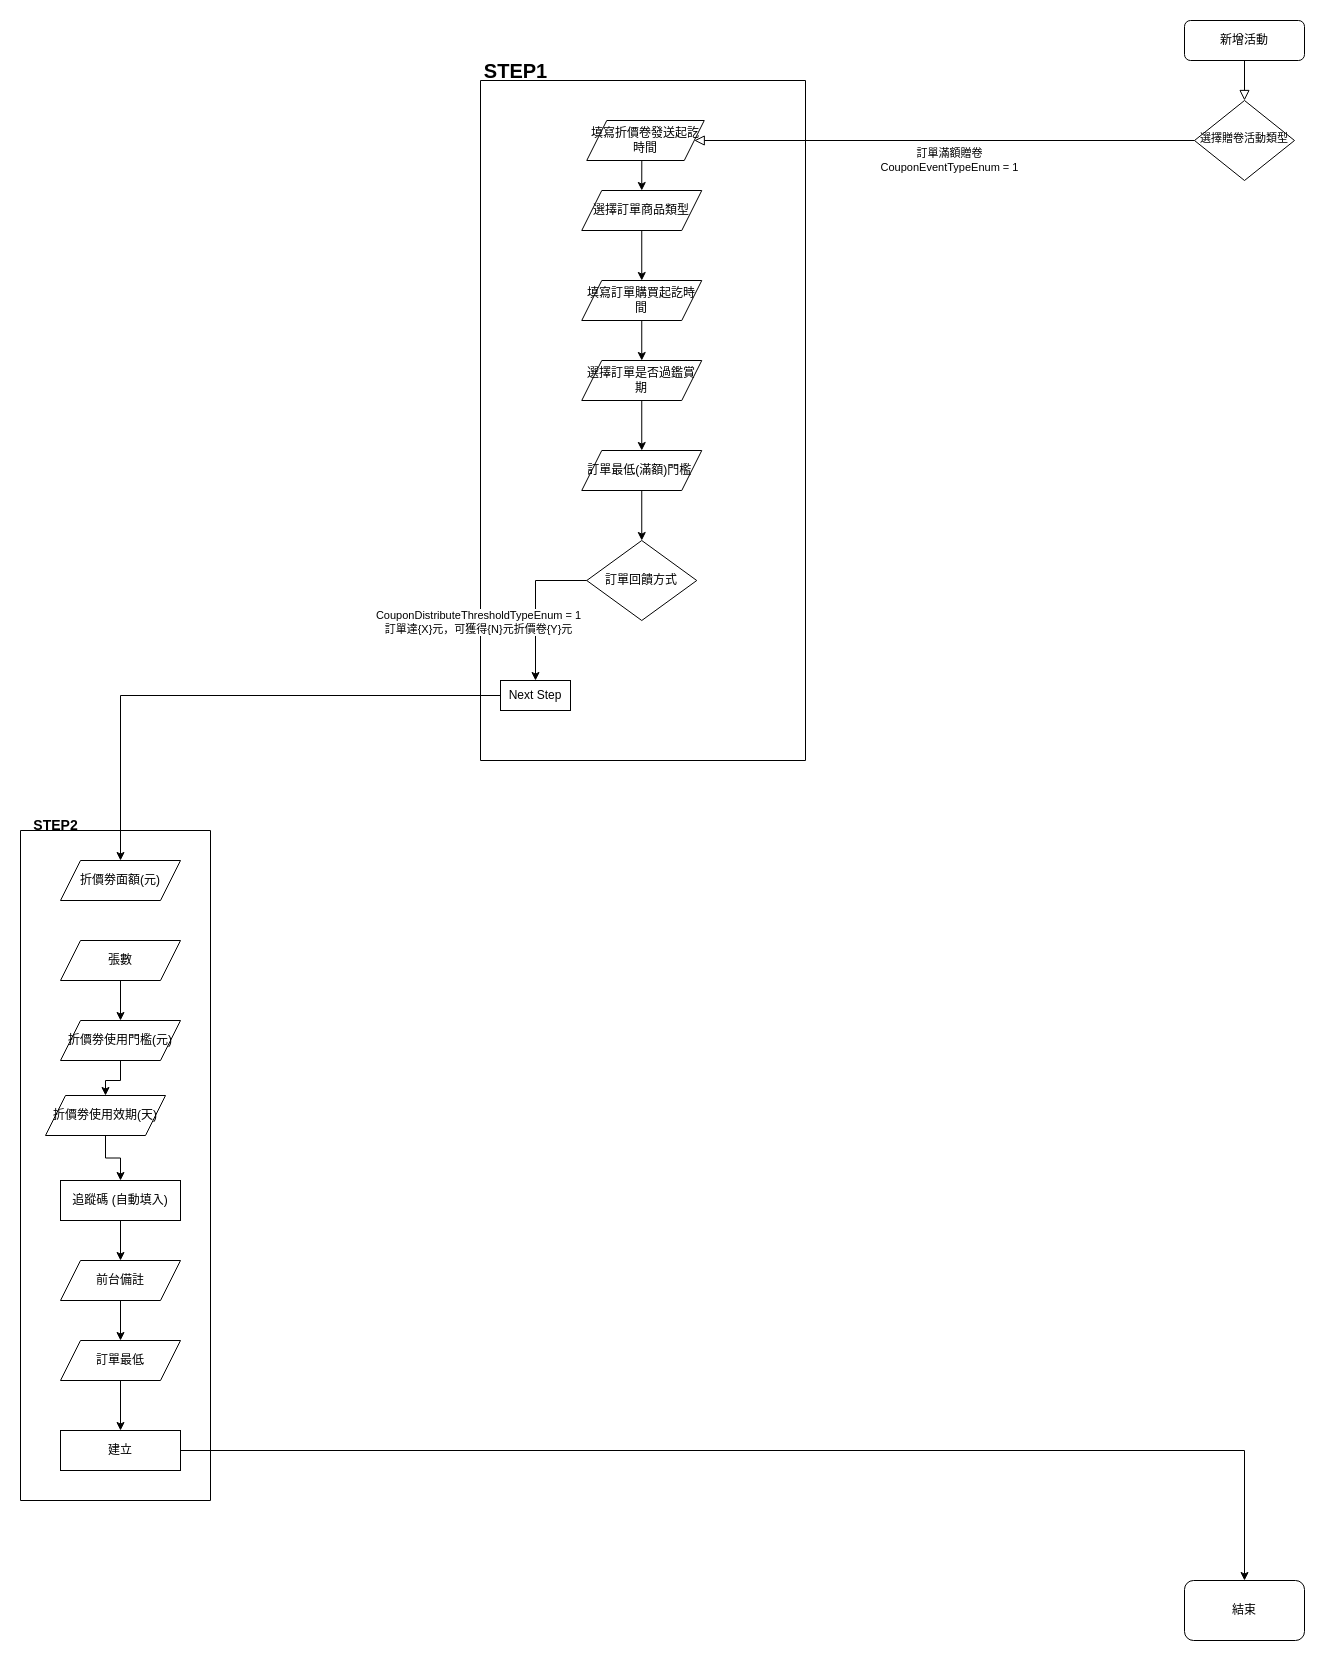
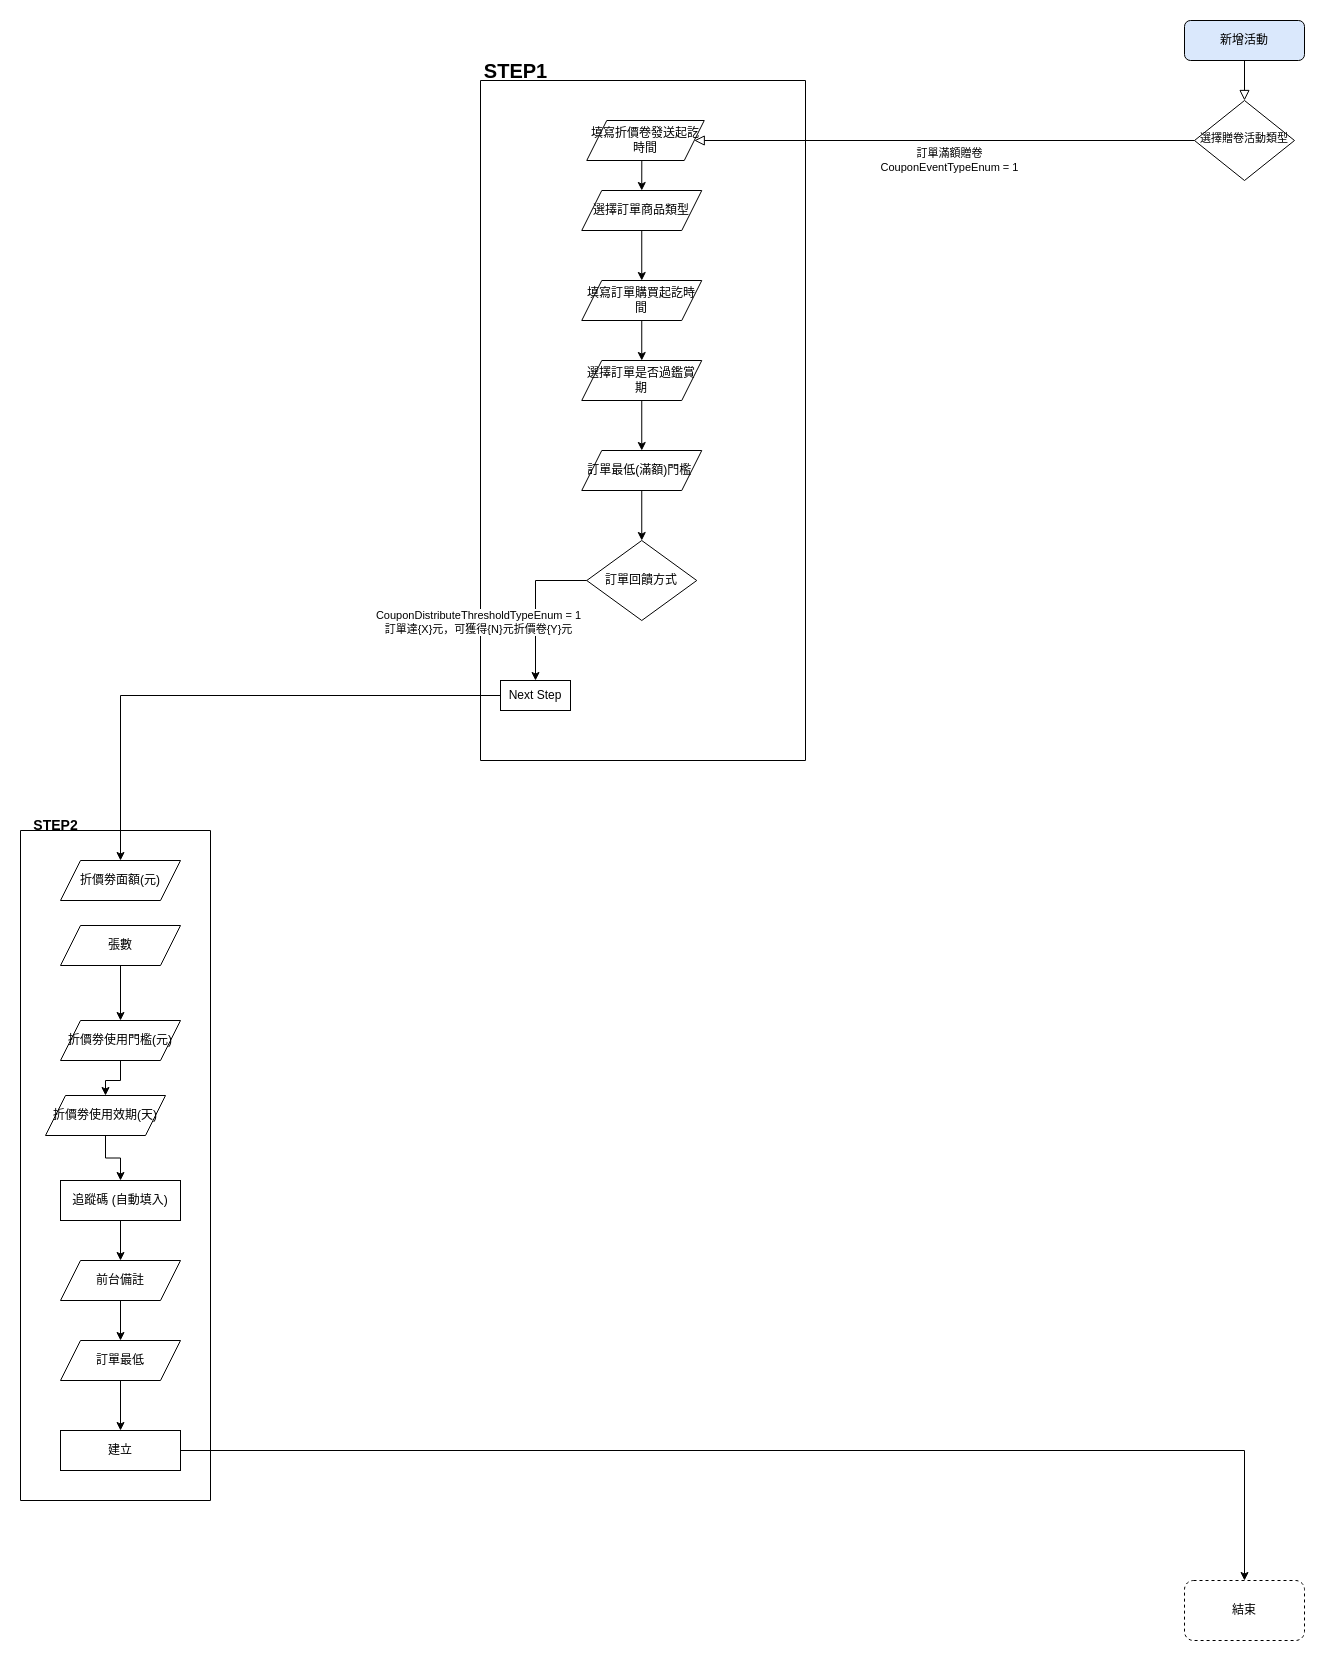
(1245, 41) -> (1245, 41)
(121, 961) -> (121, 946)
(1245, 1611) -> (1245, 1611)
